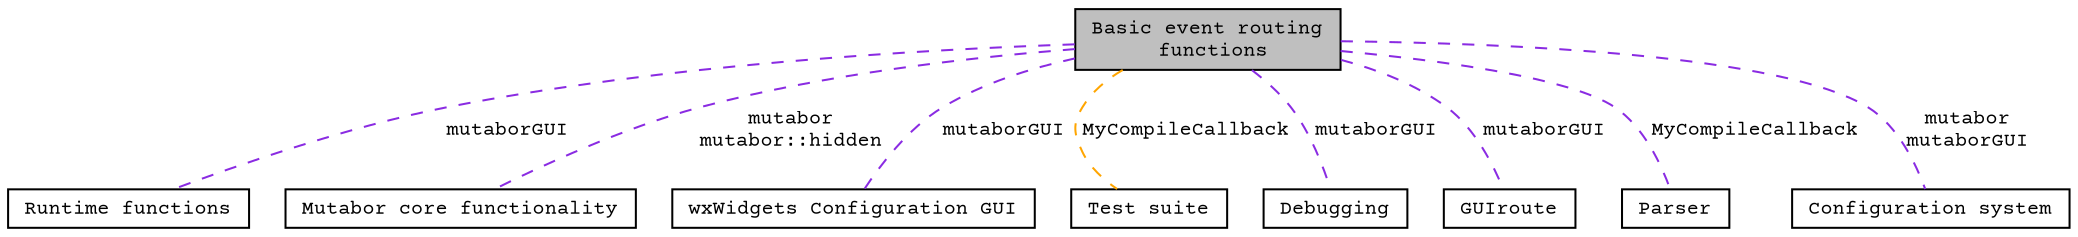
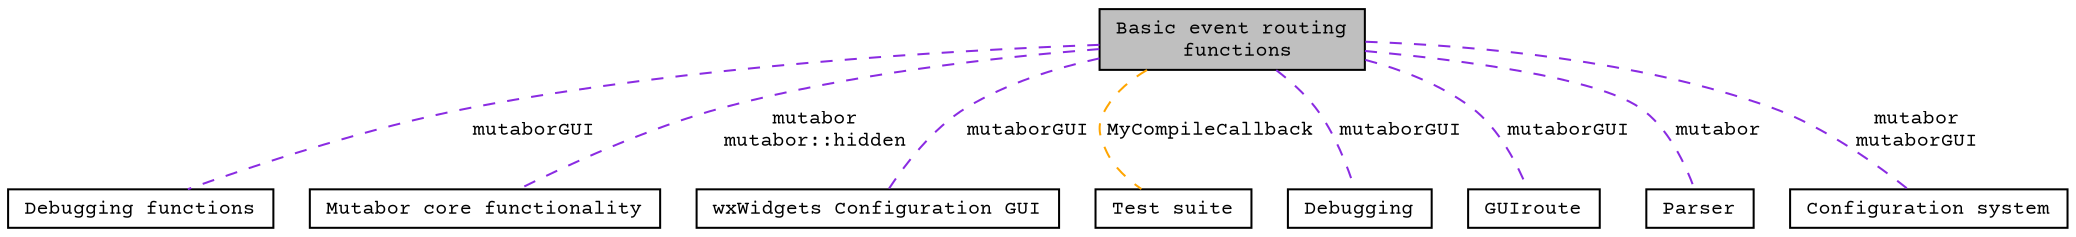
(1756, 130) -> (1719, 130)
(129, 209) -> (141, 209)
